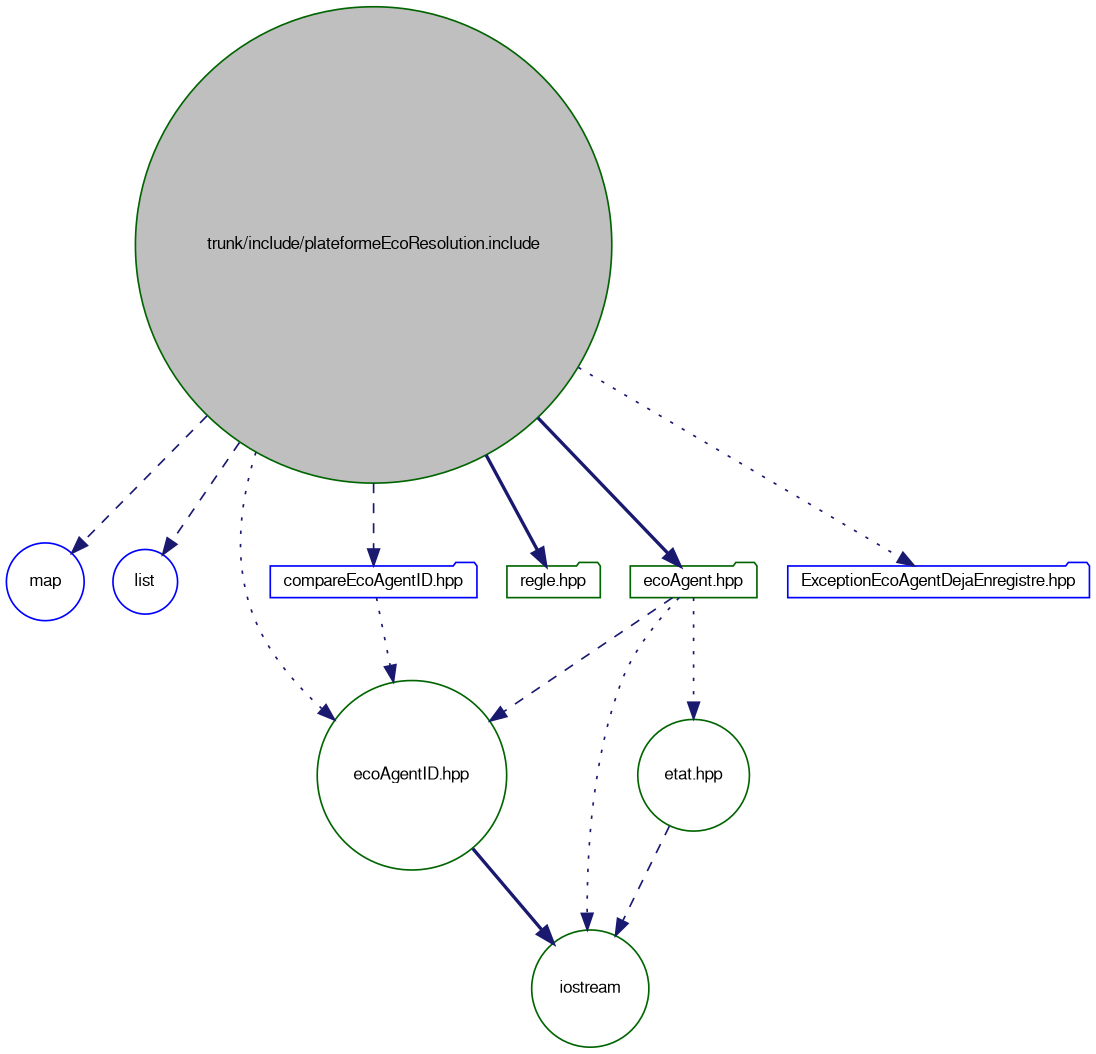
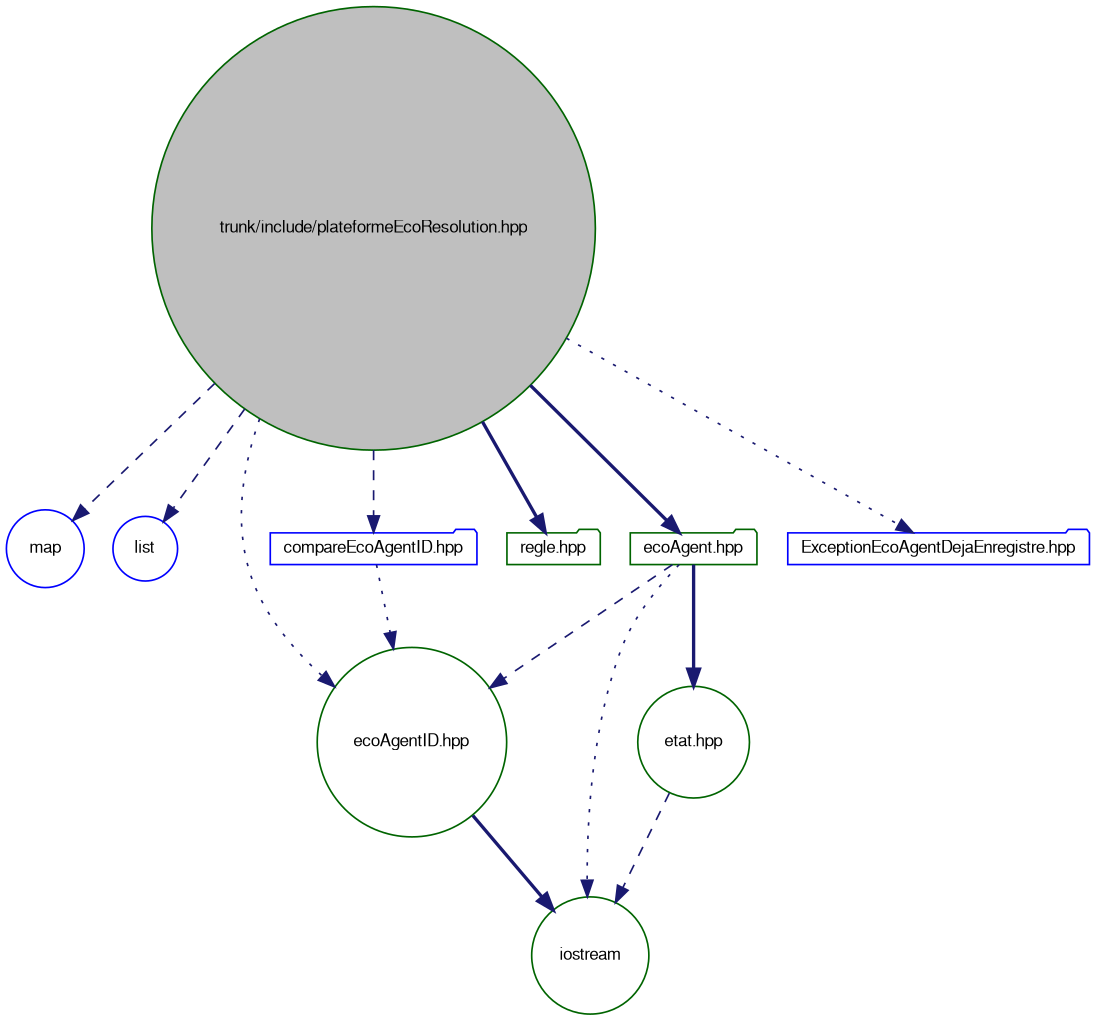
(374, 245) -> (374, 228)
(694, 650) -> (694, 617)
